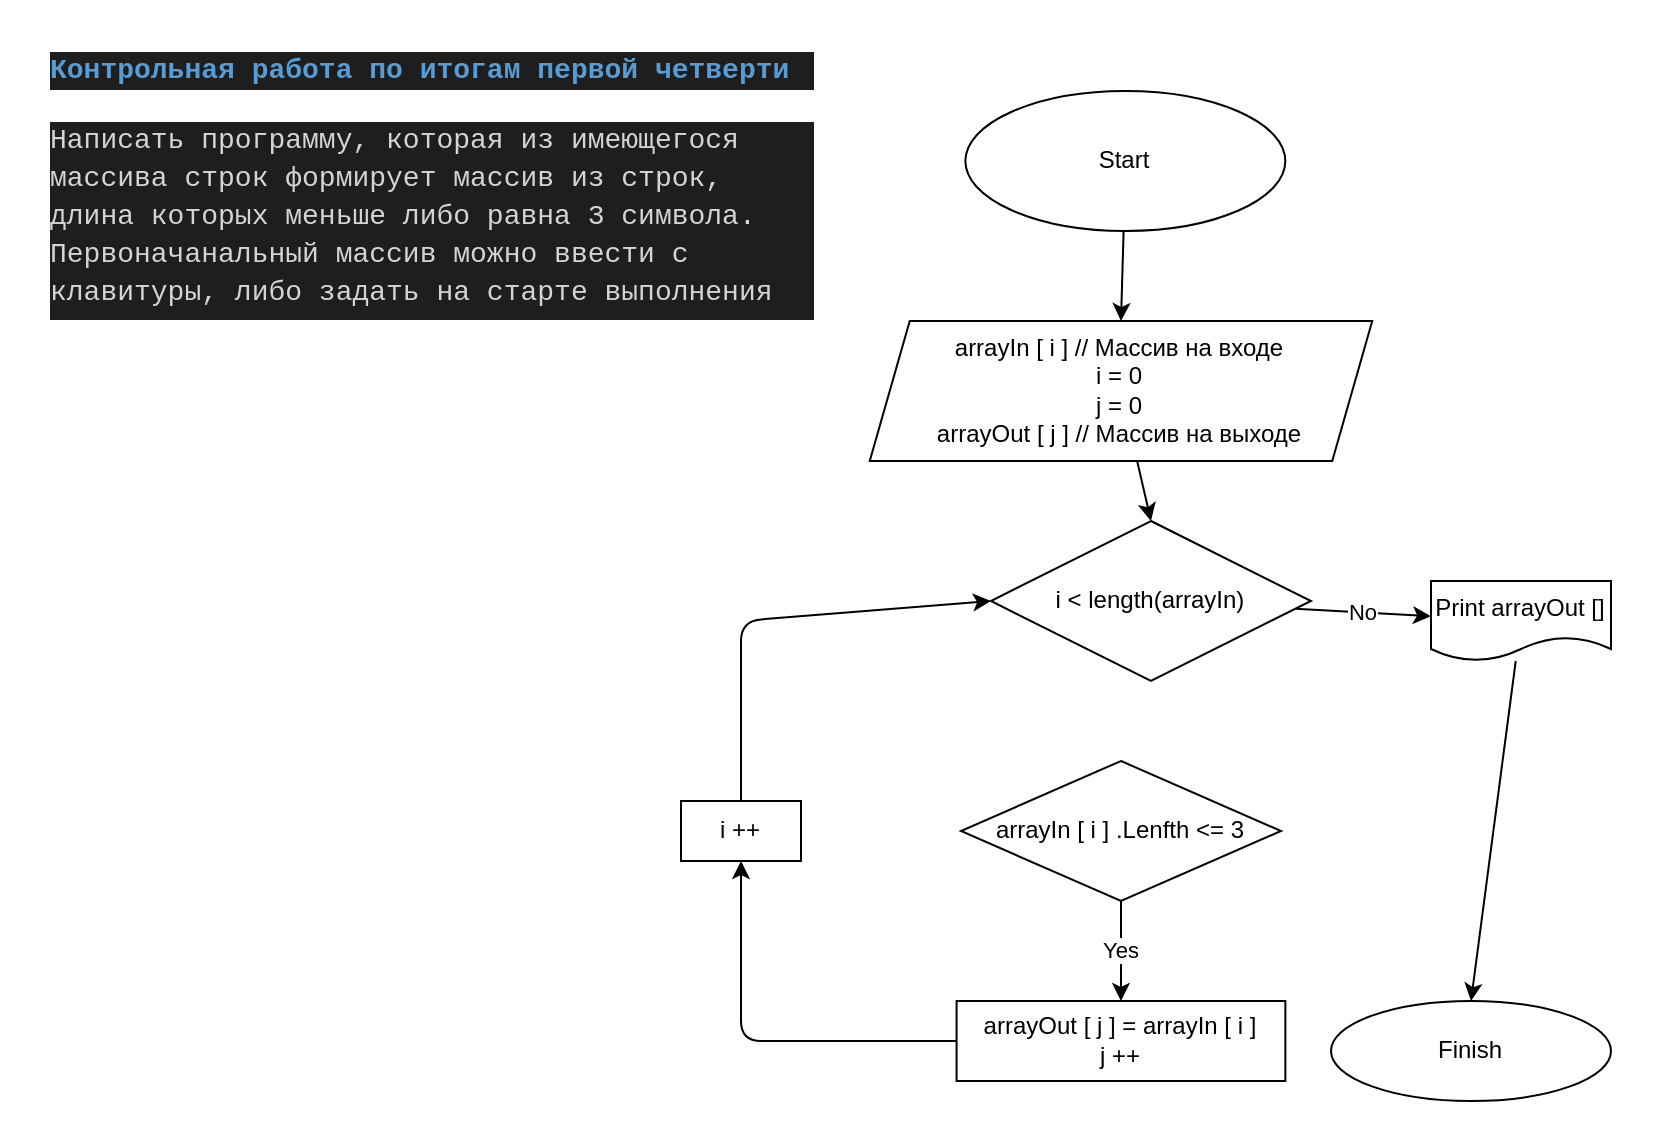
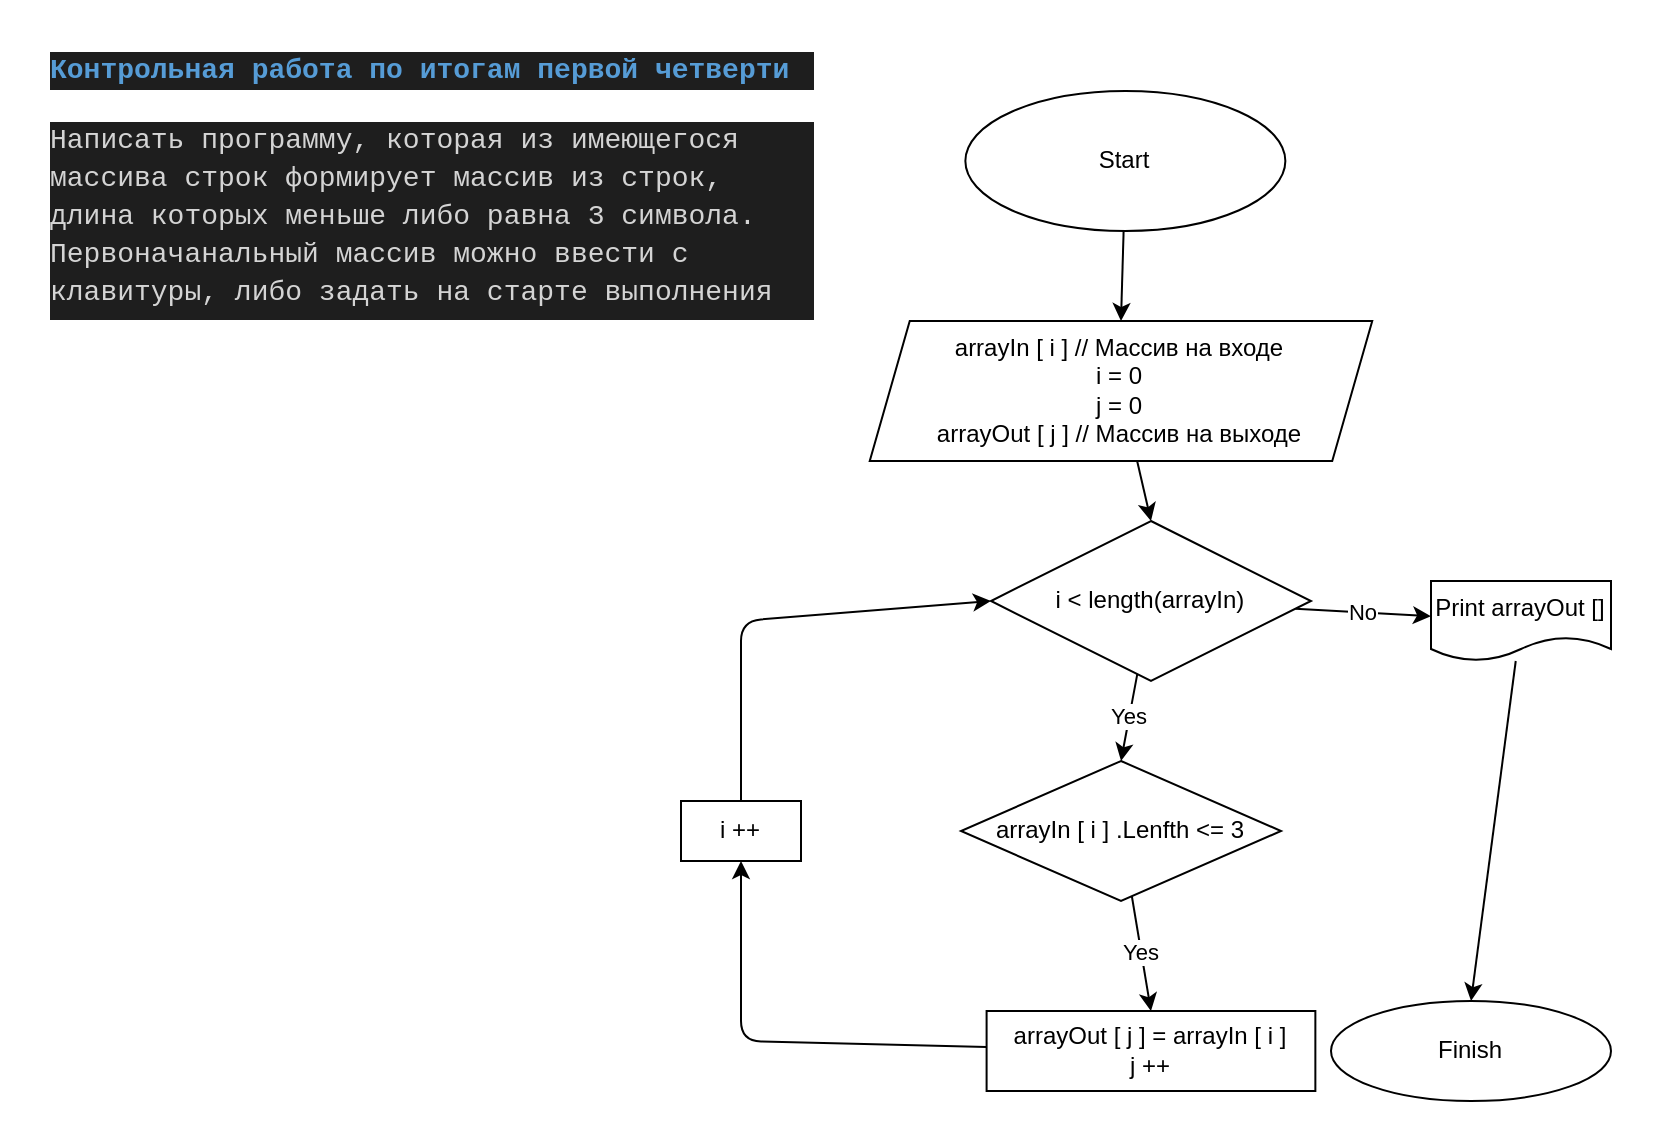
none -> (1130, 711)
(1121, 1041) -> (1151, 1051)
